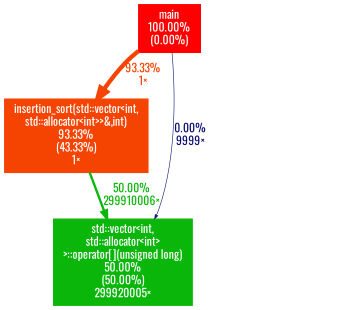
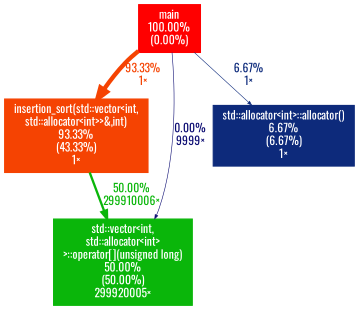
none -> (284, 136)
